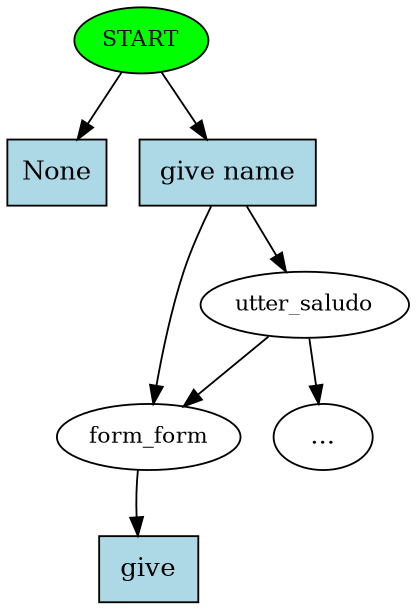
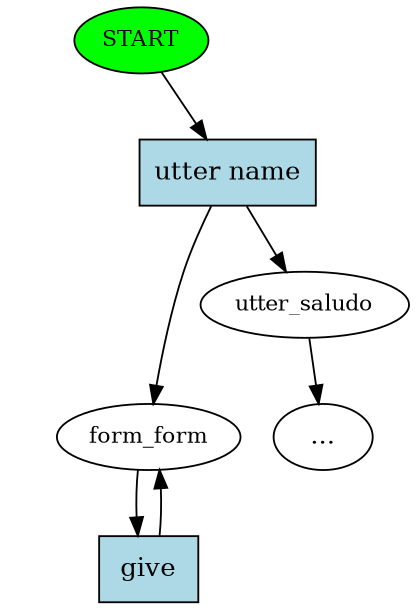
(57, 173) -> none
(228, 173) -> (228, 173)
(233, 365) -> (161, 512)
